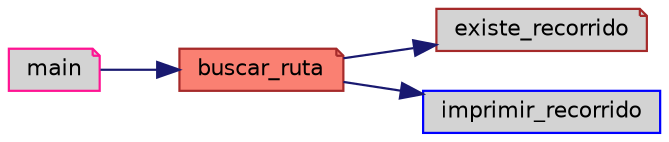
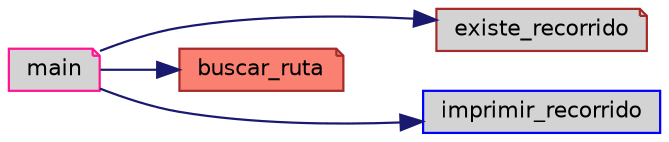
(378, 53) -> (255, 19)
(372, 86) -> (248, 120)
